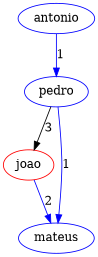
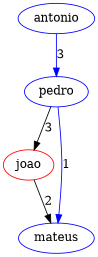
(61, 55) -> (61, 55)
(41, 198) -> (41, 198)
